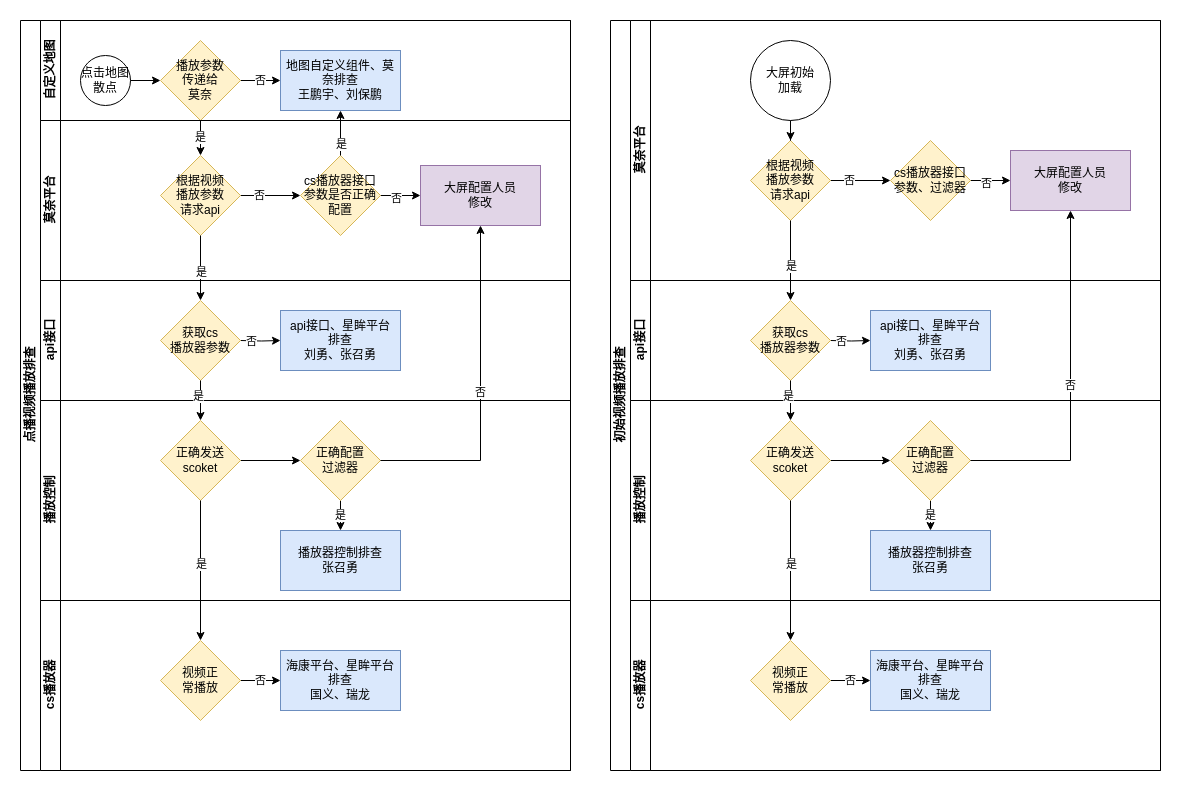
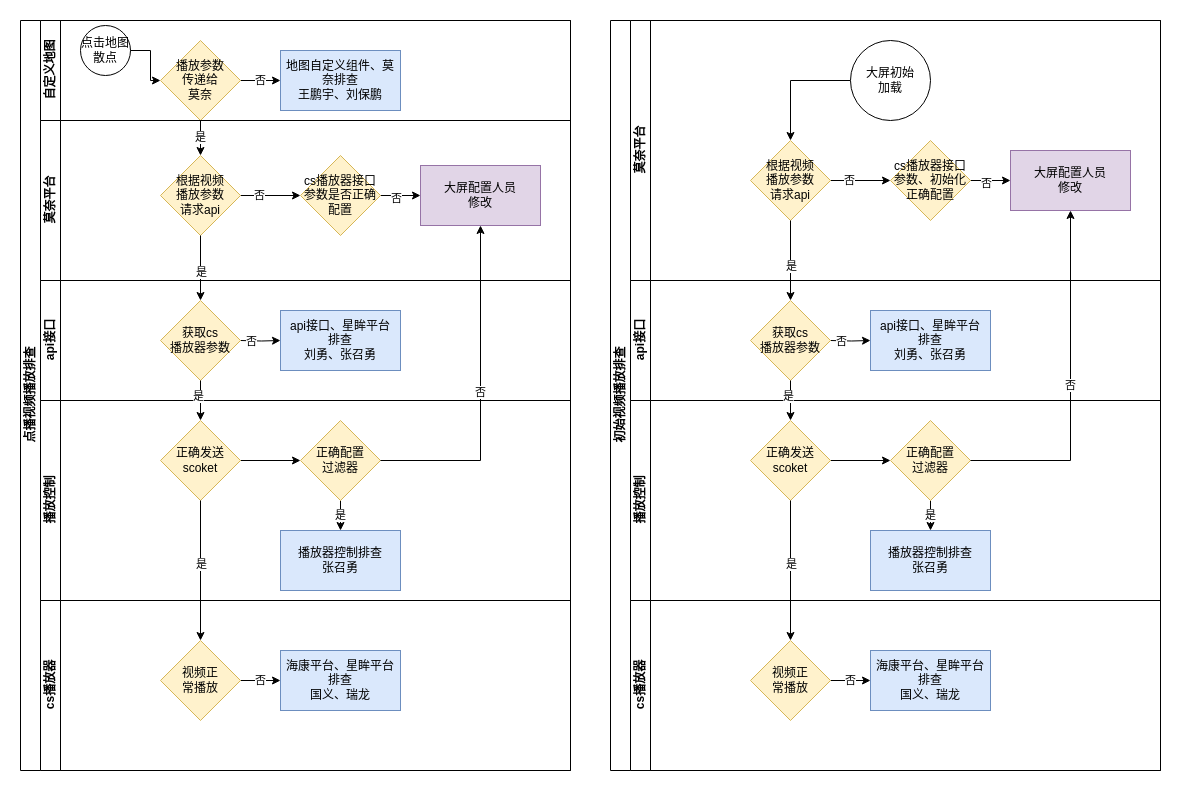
(106, 81) -> (106, 51)
(791, 81) -> (891, 81)
(341, 136) -> none
(931, 181) -> (931, 181)
